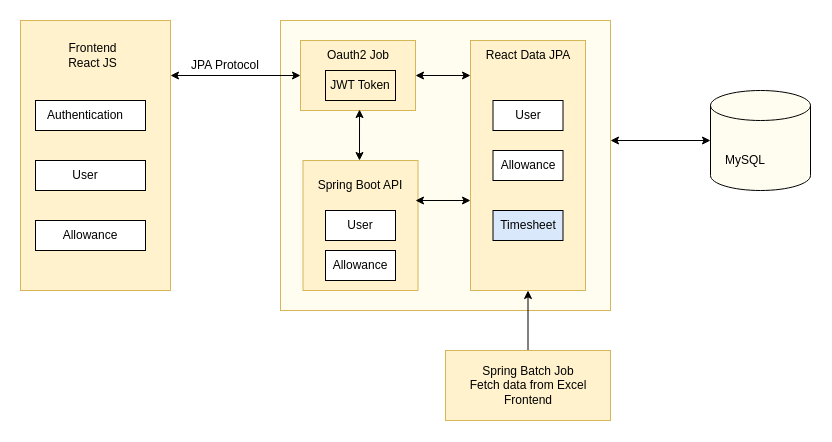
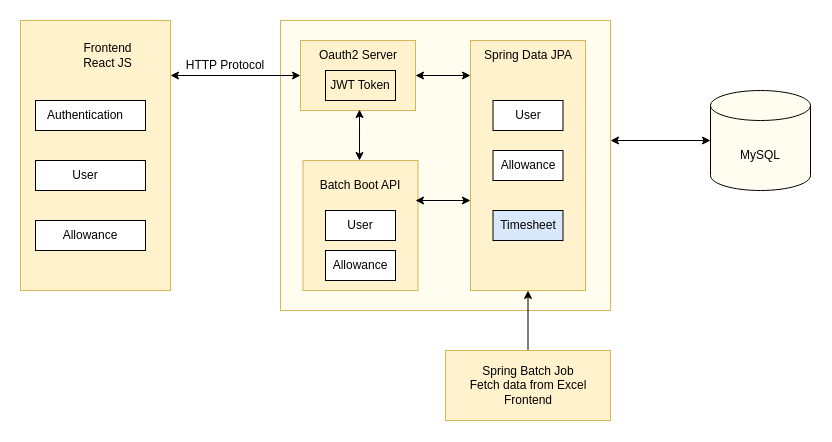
(93, 56) -> (108, 56)
(359, 56) -> (359, 56)
(529, 56) -> (529, 56)
(226, 66) -> (226, 66)
(746, 161) -> (761, 156)
(361, 186) -> (361, 186)
